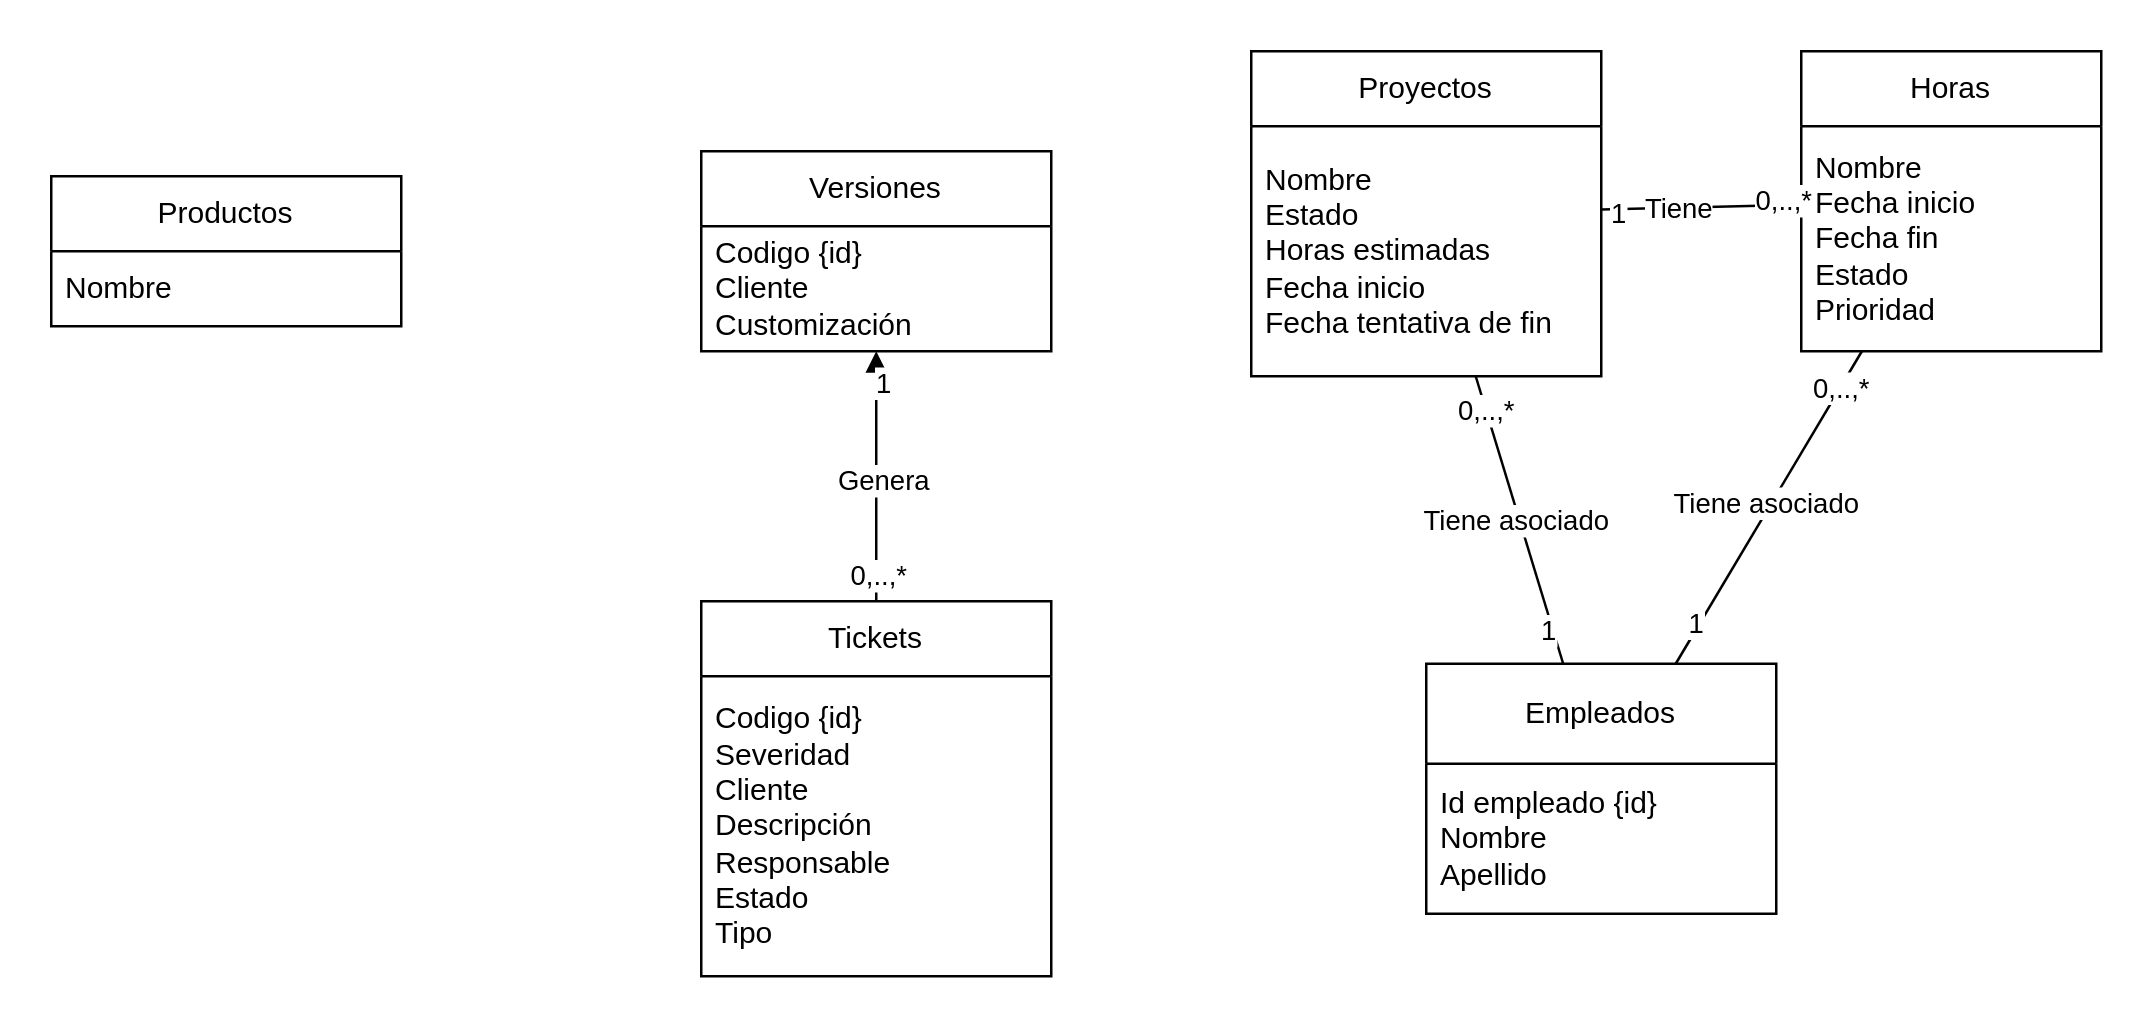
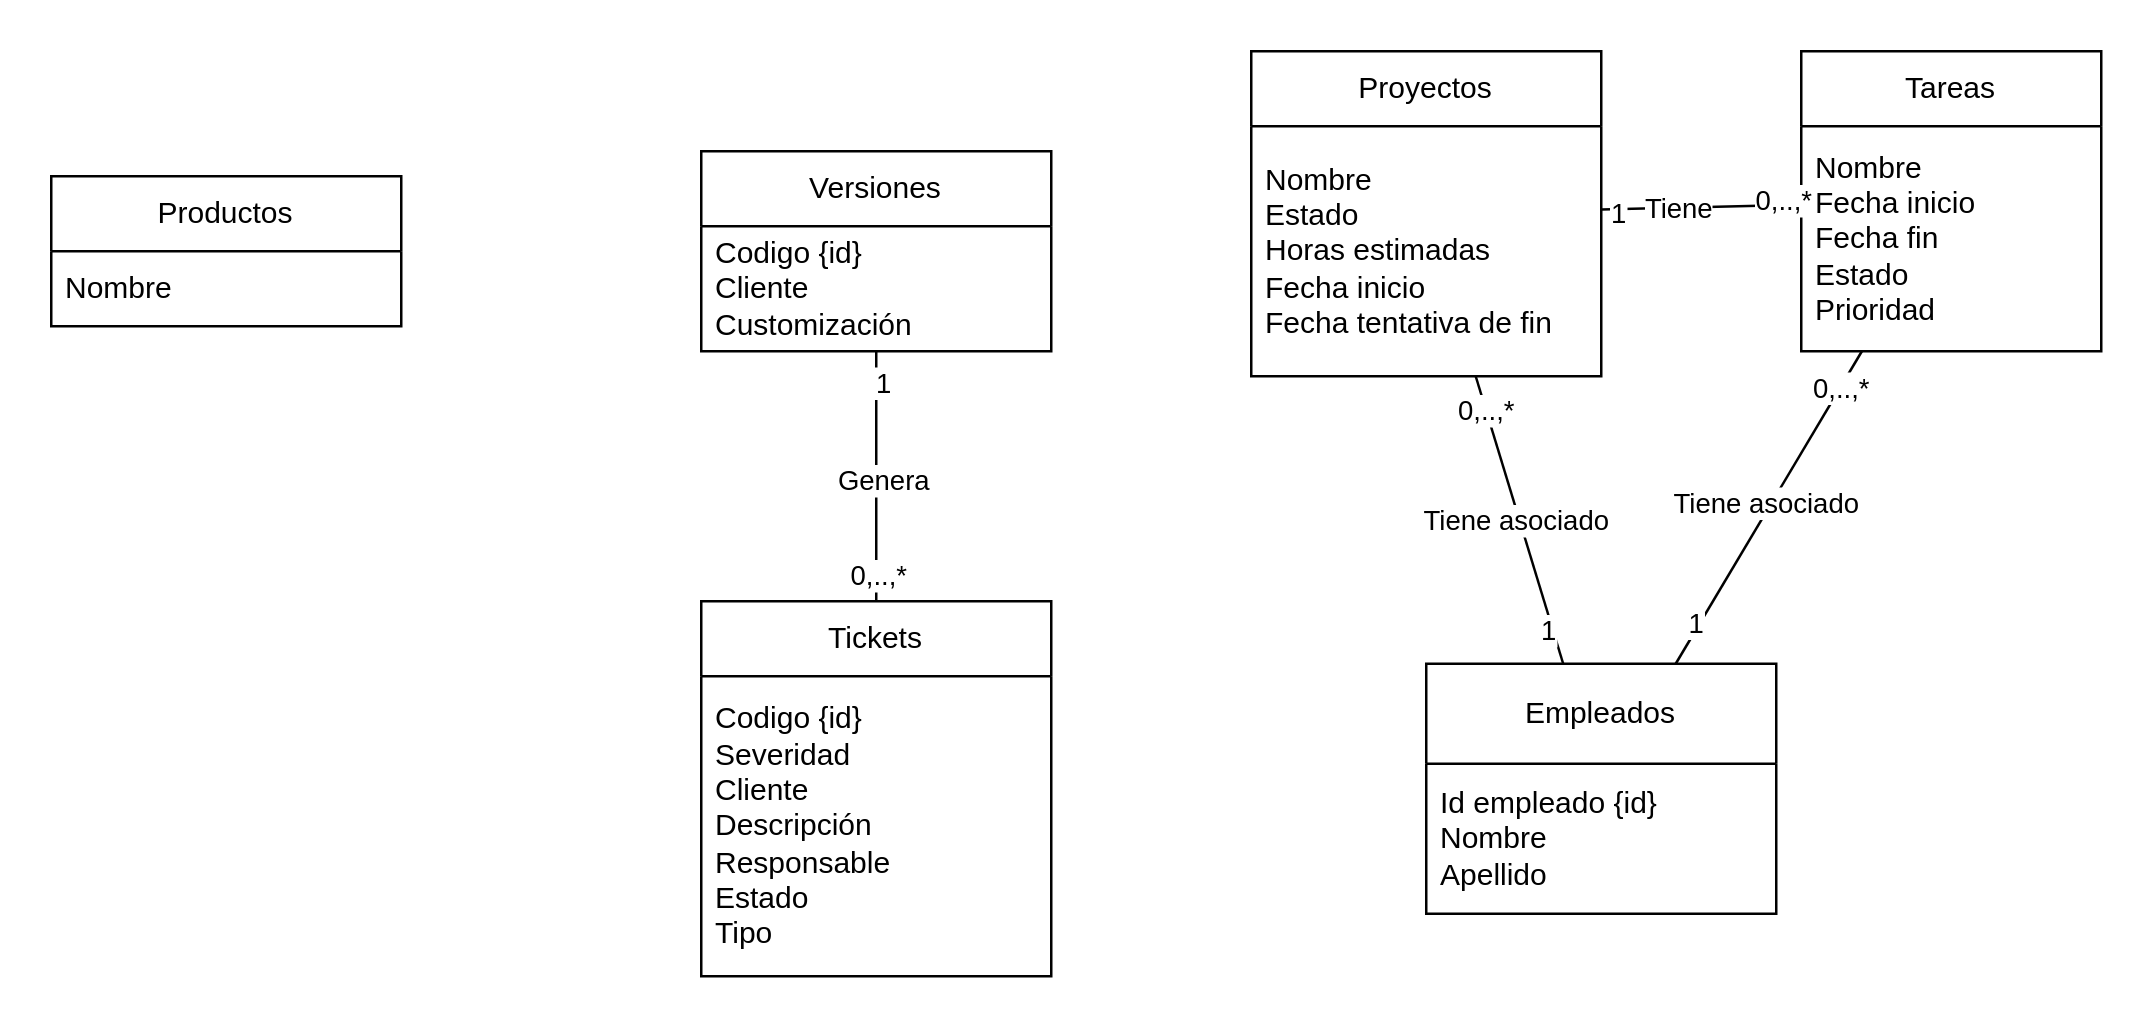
(1951, 89) -> (1951, 89)
(876, 373) -> (876, 365)
